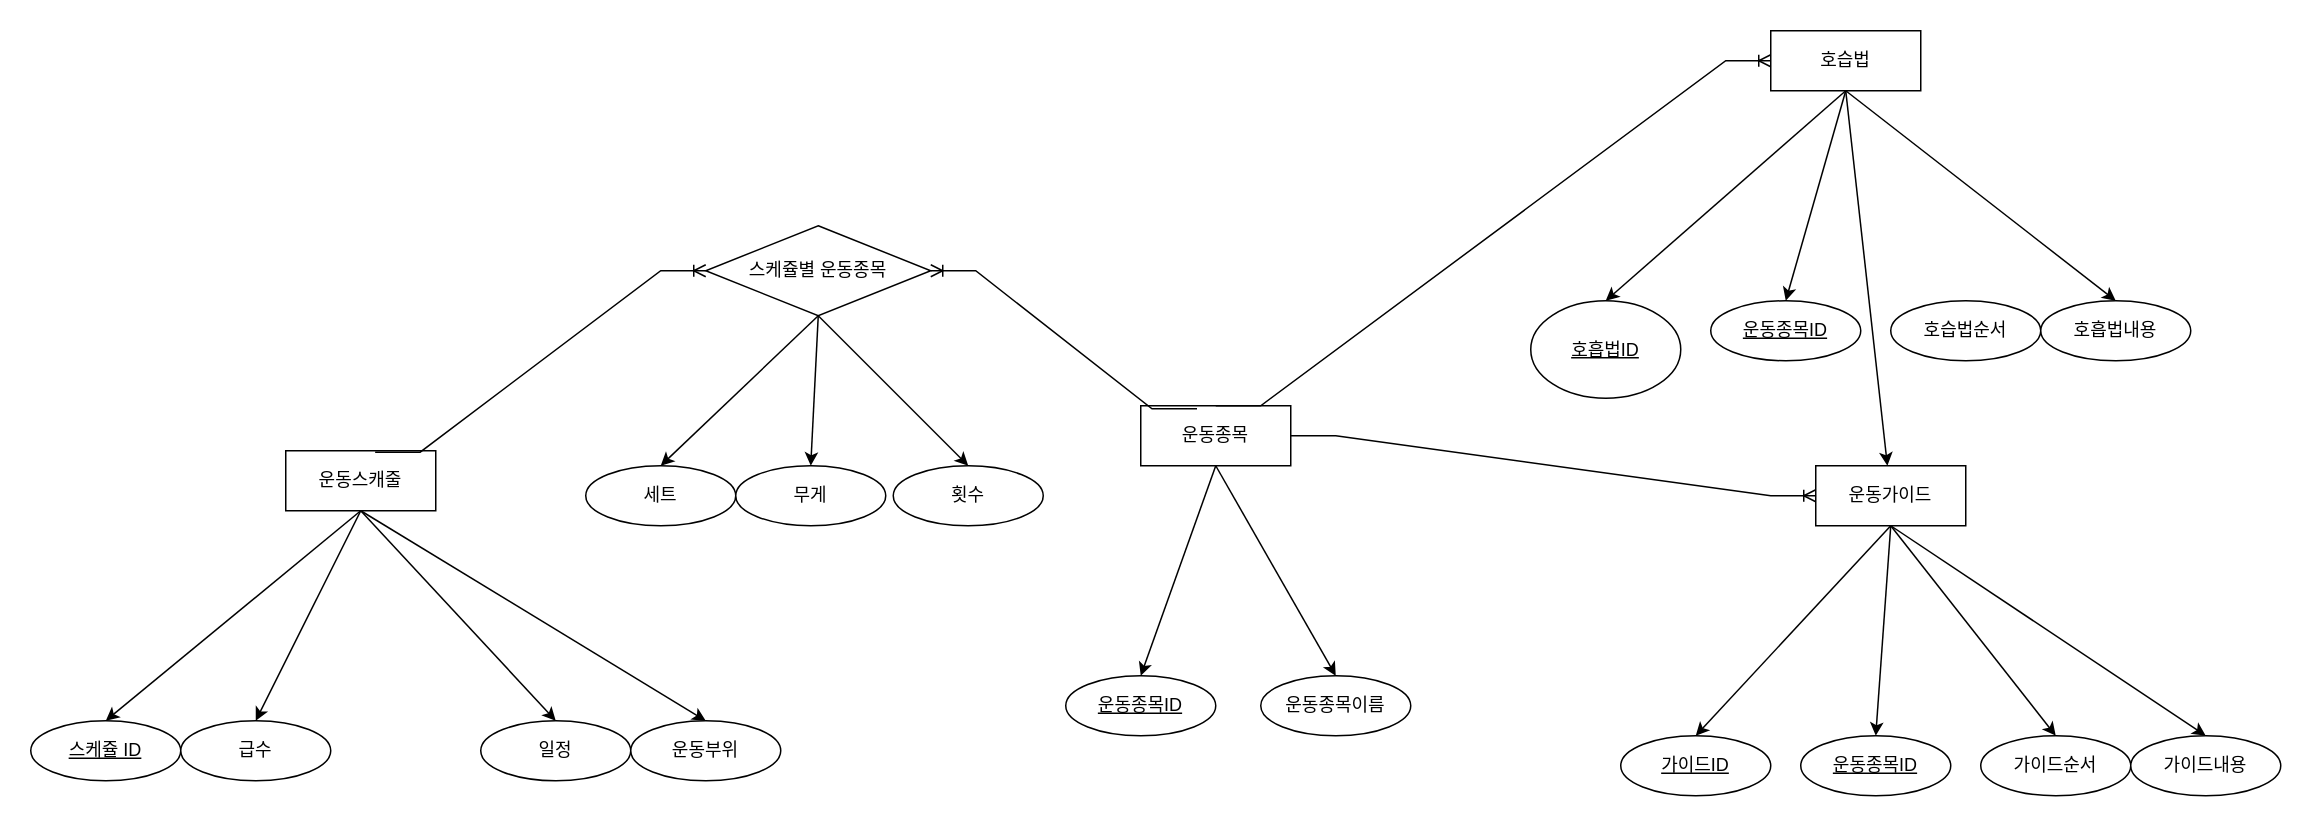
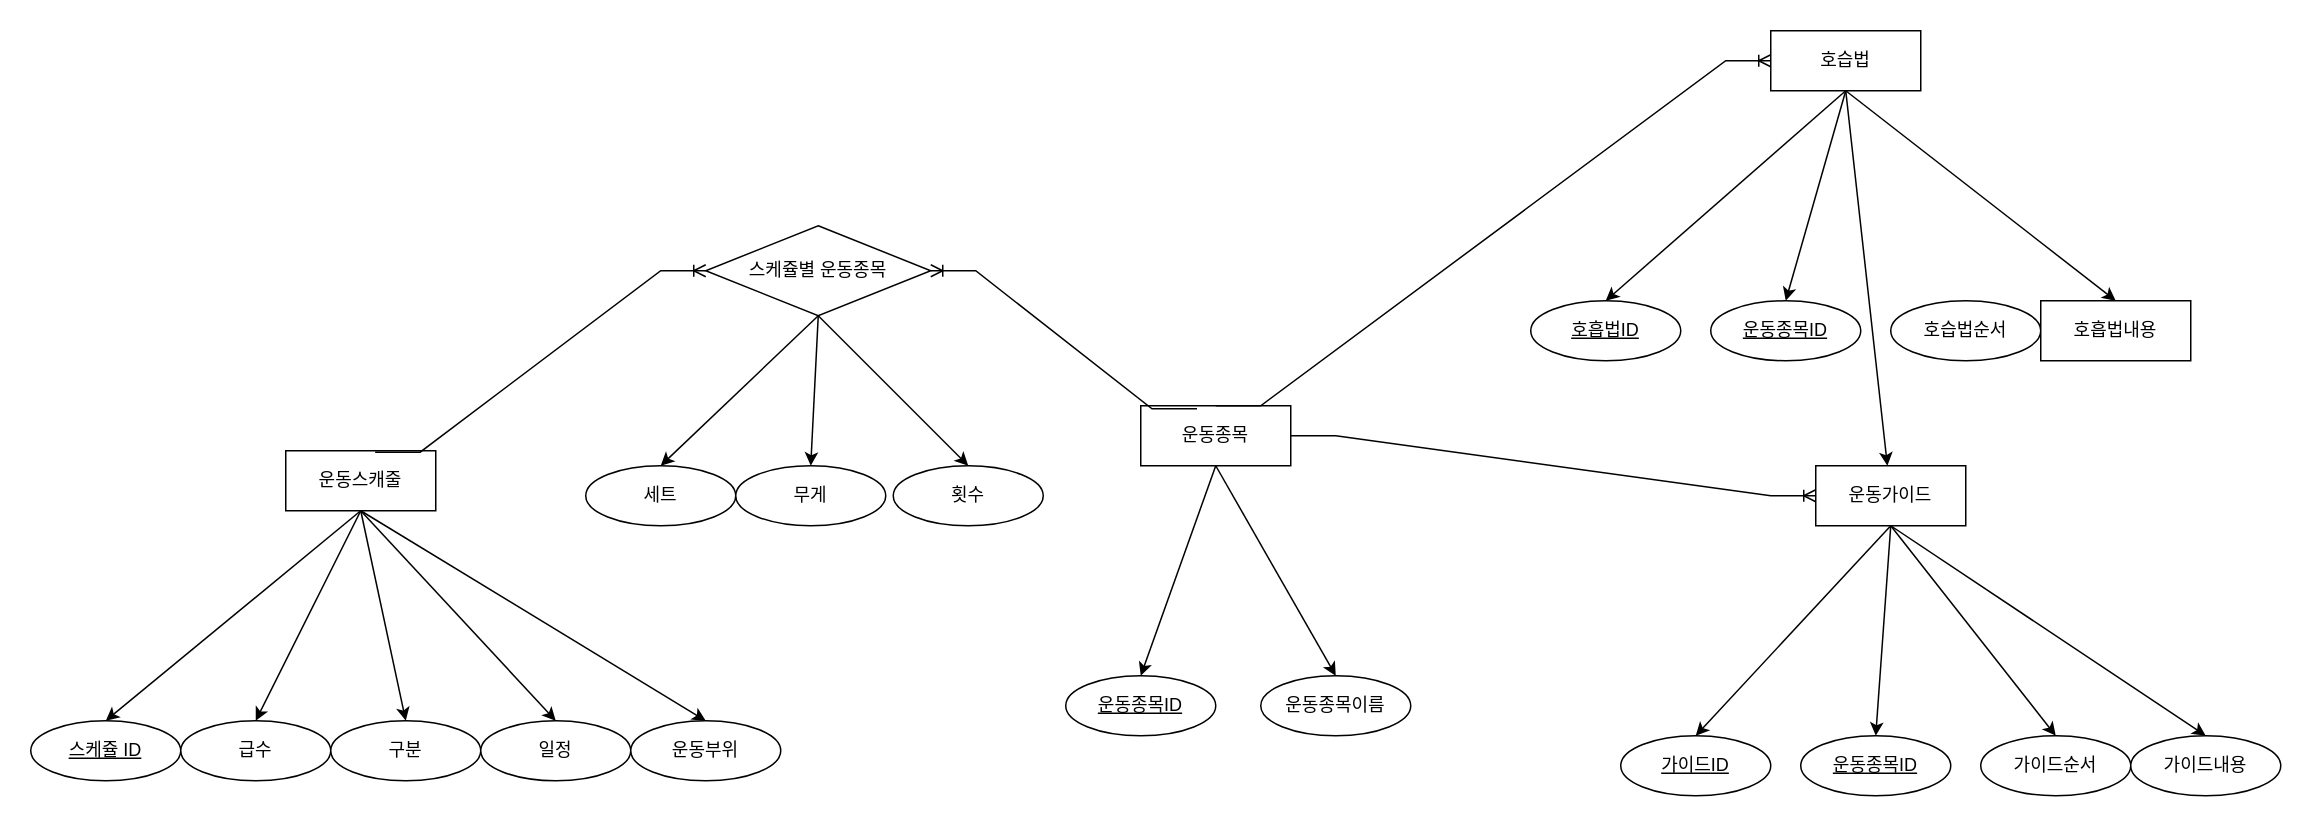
(2116, 331) -> (2116, 331)
(1606, 350) -> (1606, 331)
none -> (383, 613)
none -> (406, 751)
